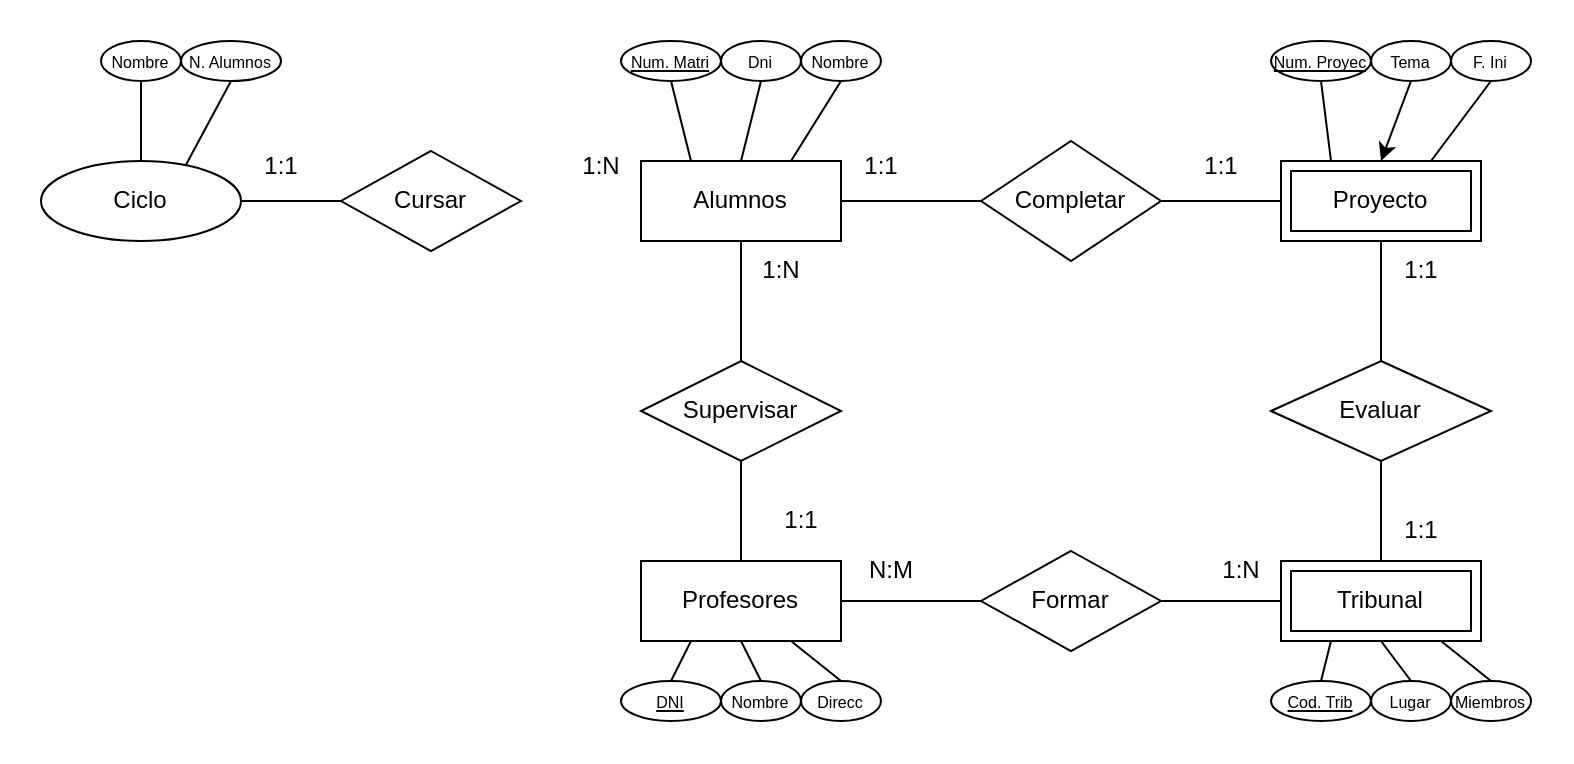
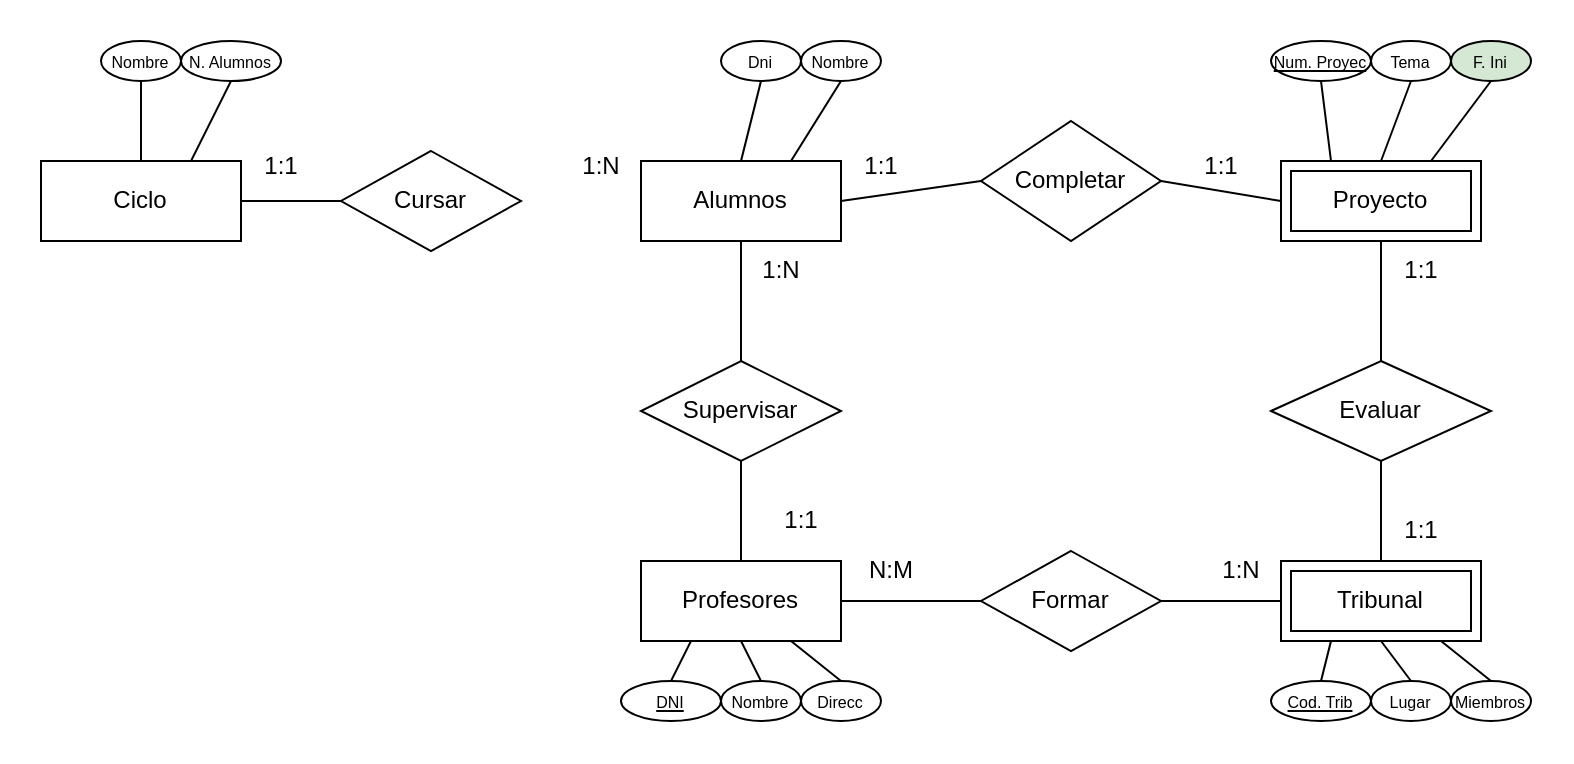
(671, 61) -> none
(1491, 61) -> (1491, 61)
(681, 121) -> none
(1386, 147) -> (1384, 153)
(141, 201) -> (141, 201)
(1071, 201) -> (1071, 181)
